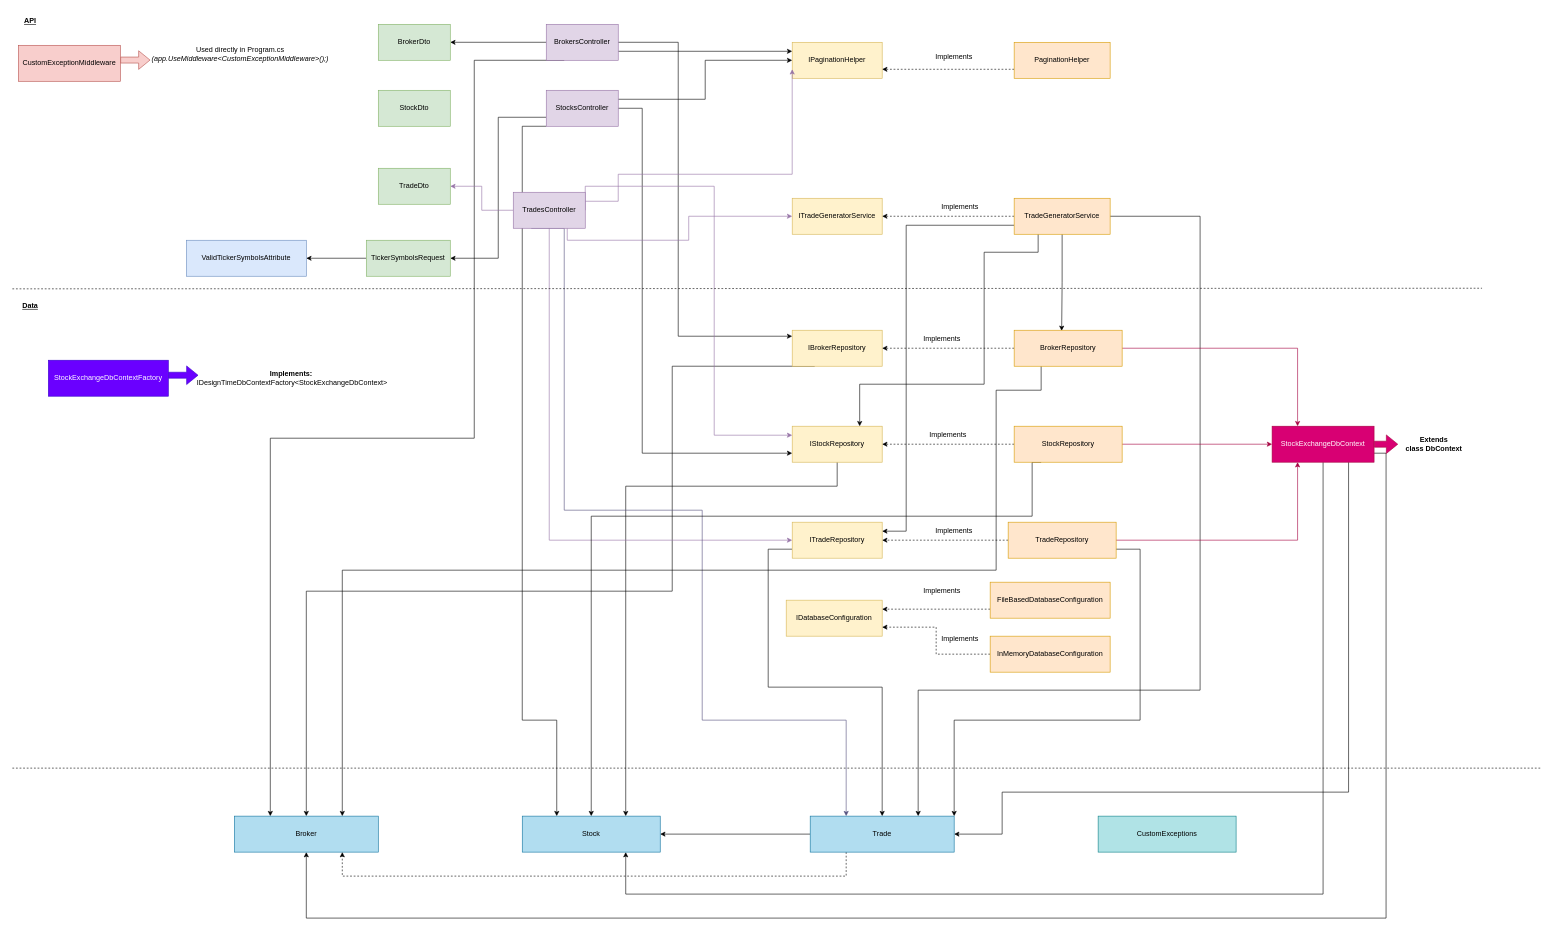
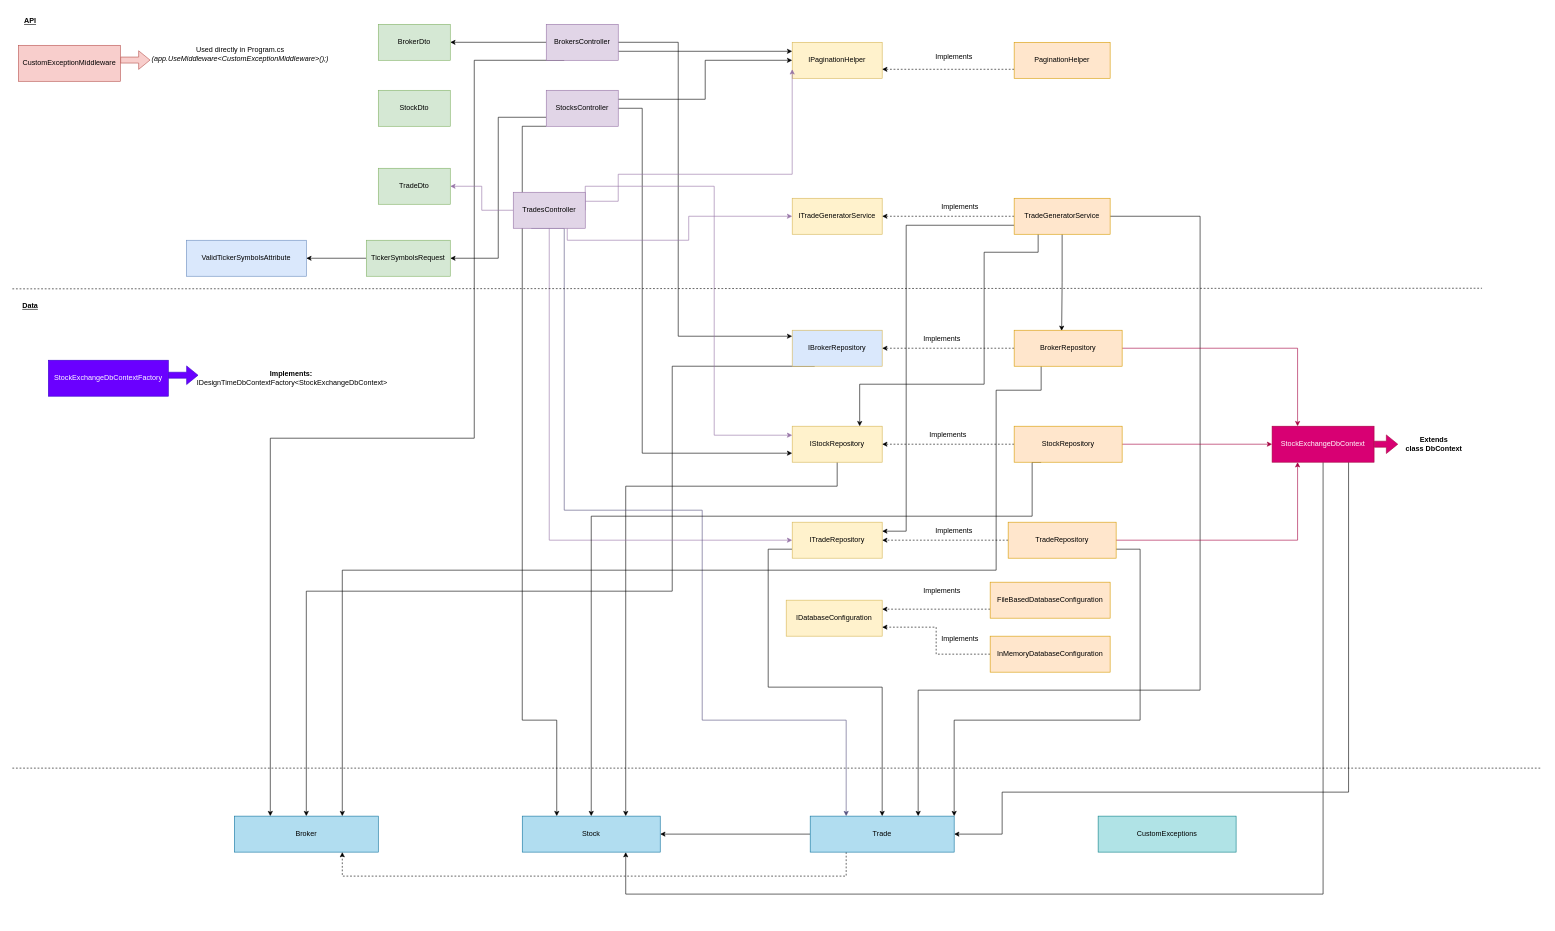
(837, 348) -> (837, 348)
(1385, 453) -> none
